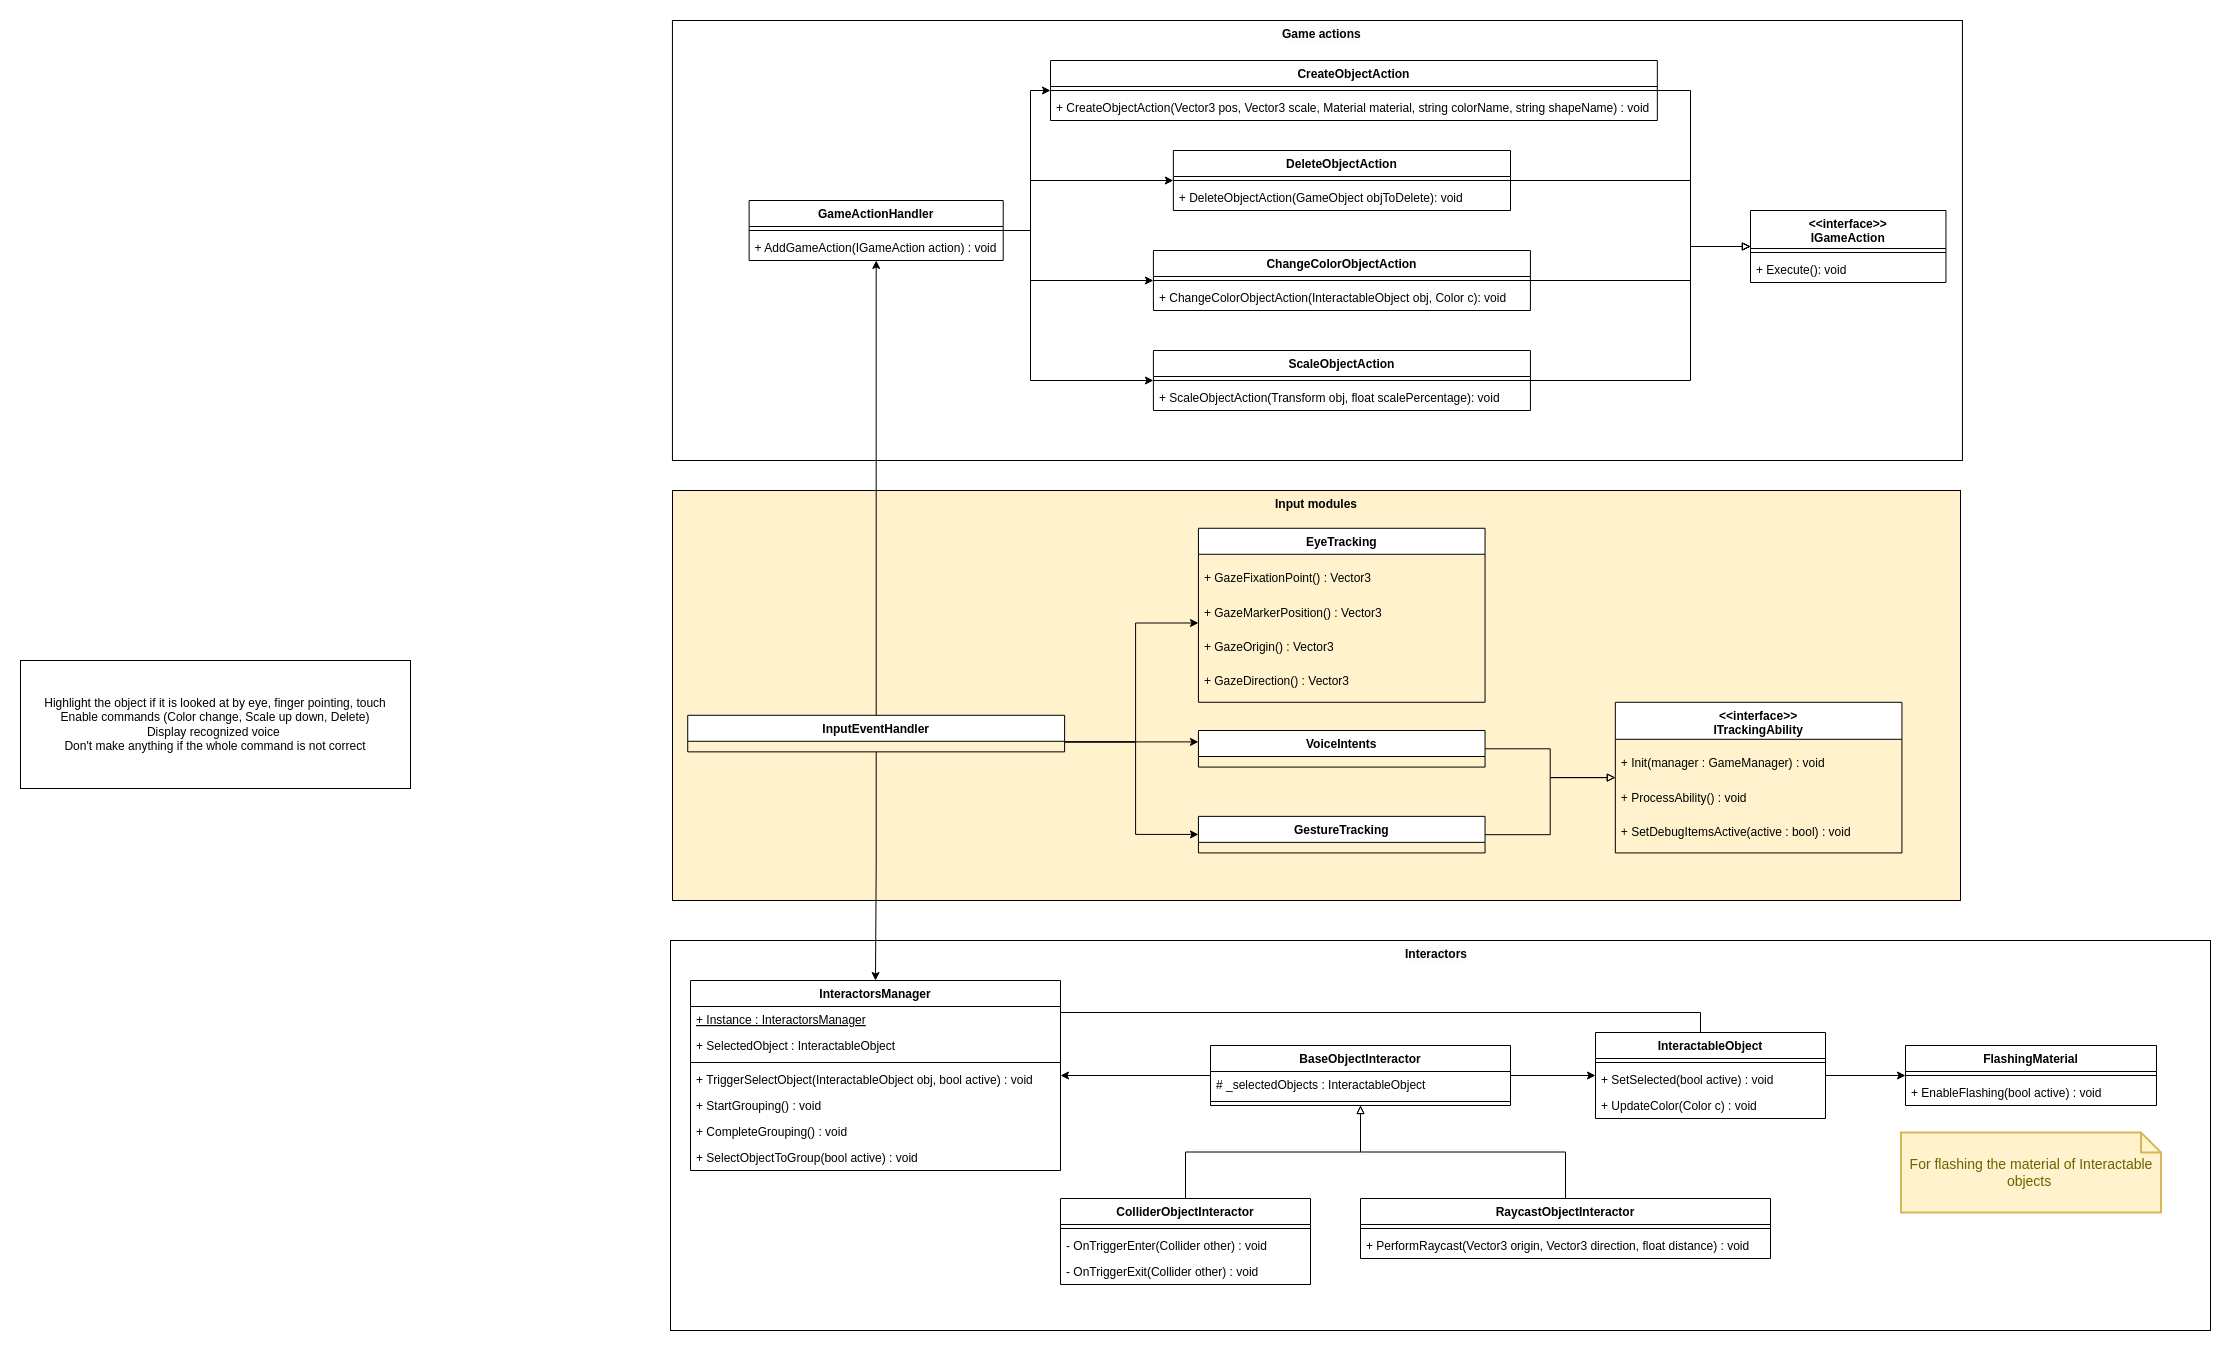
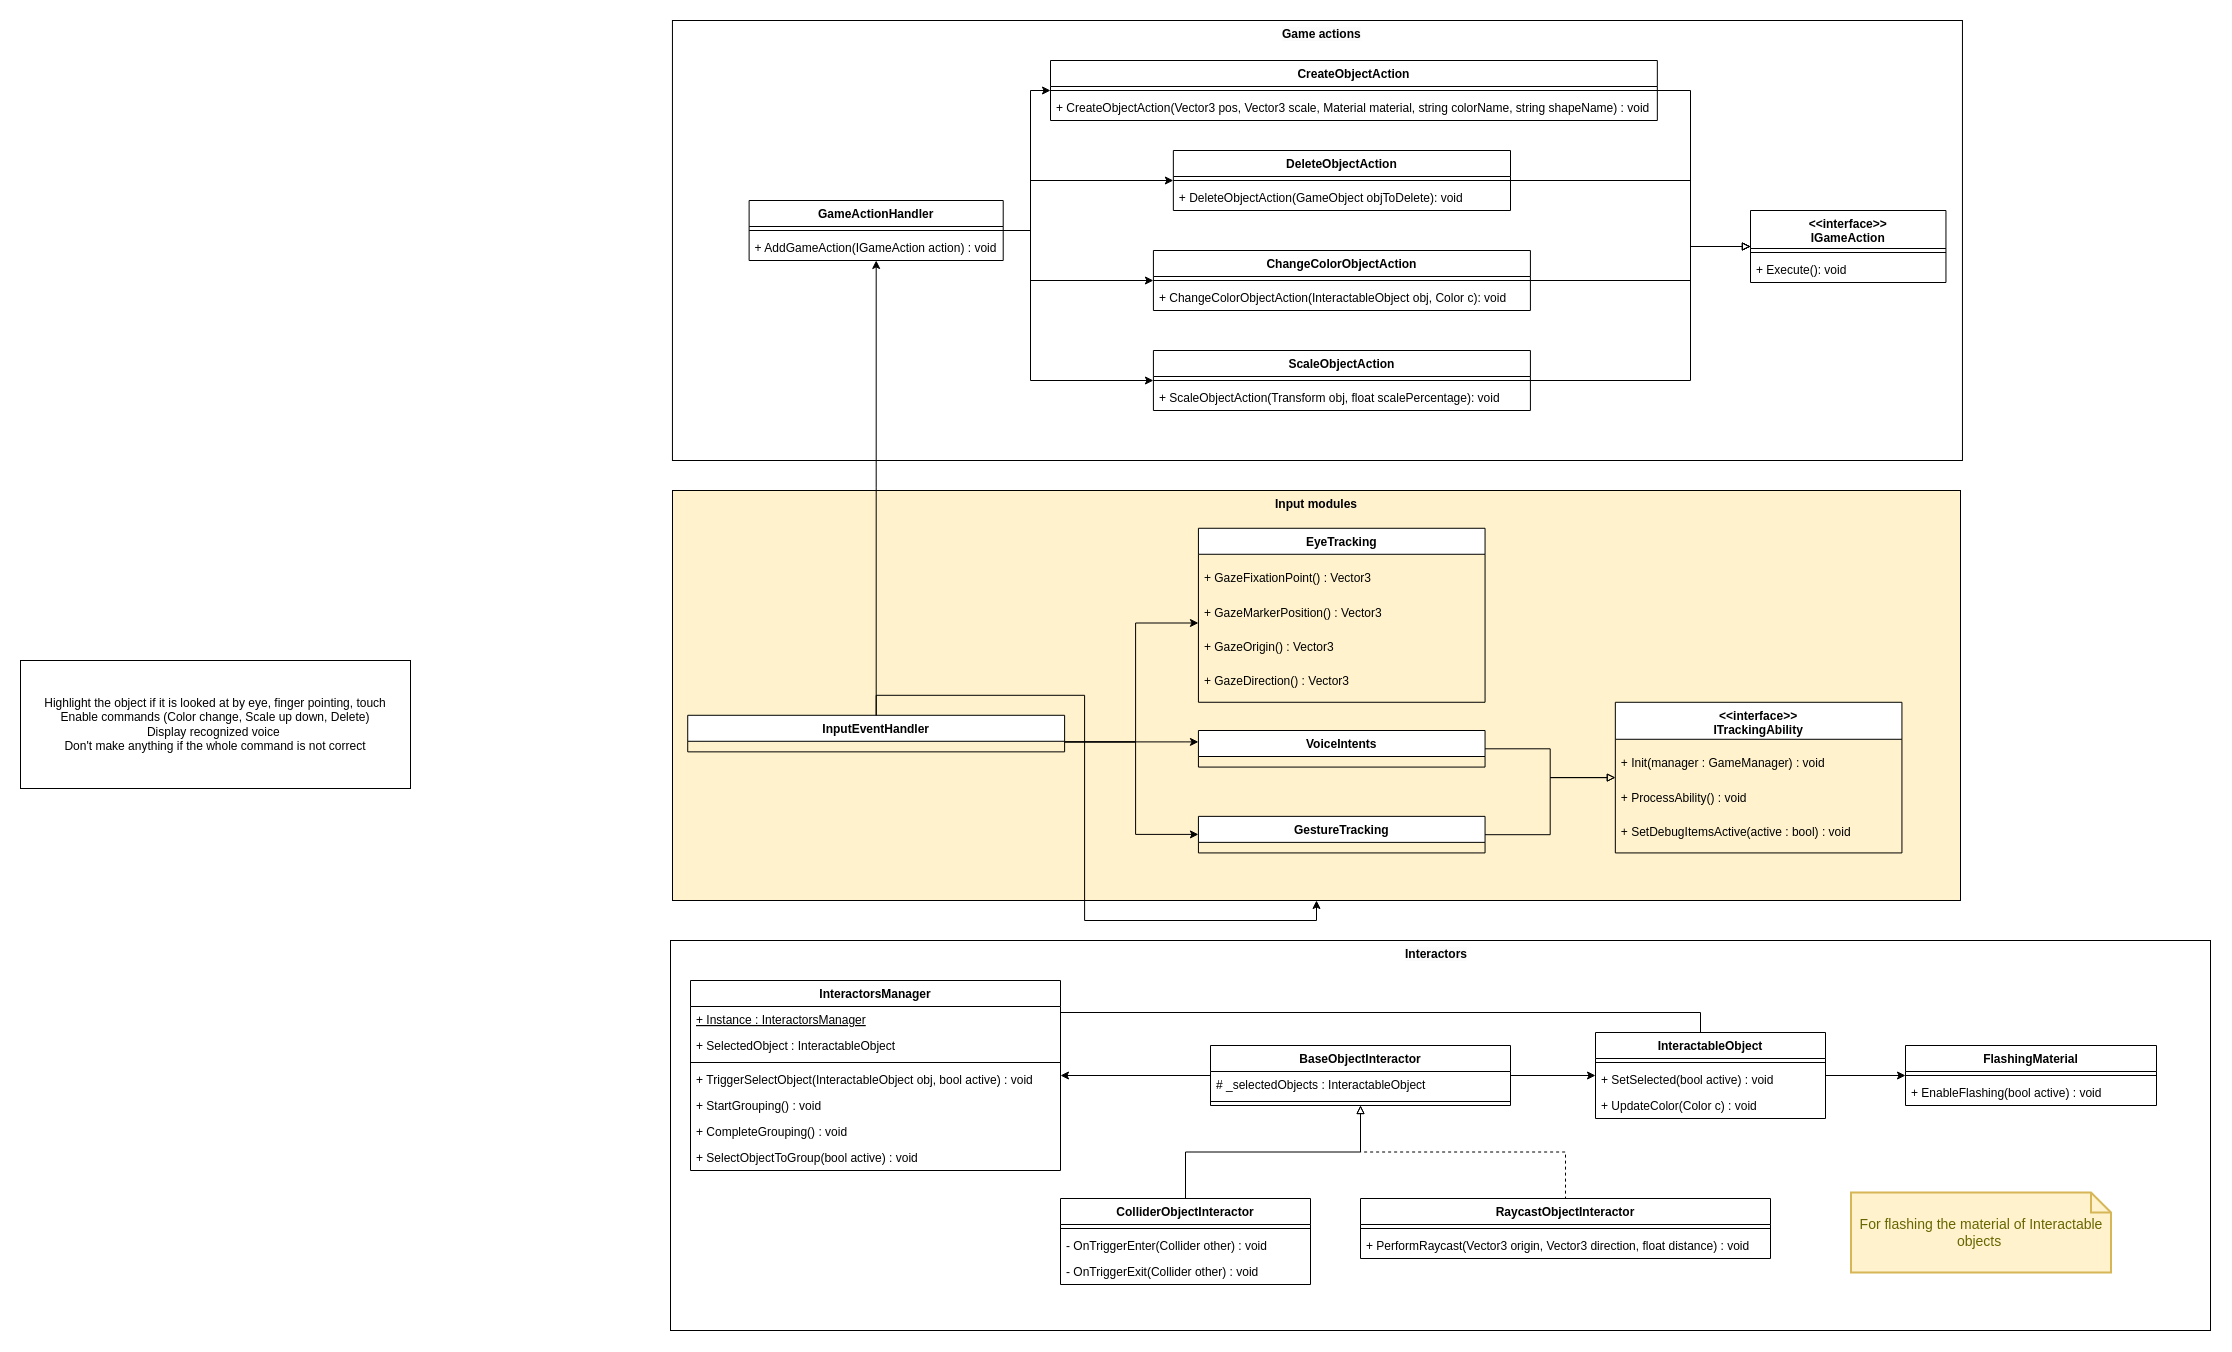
(876, 863) -> (1085, 826)
(1487, 1152) -> (1487, 1152)
(2031, 1173) -> (1981, 1233)
